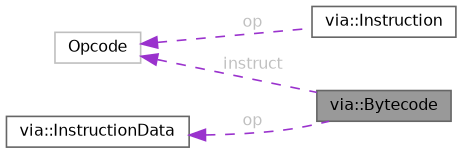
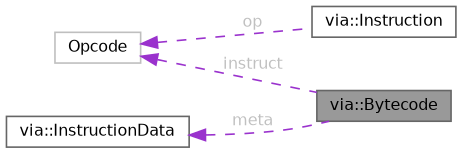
(251, 121) -> (251, 121)
